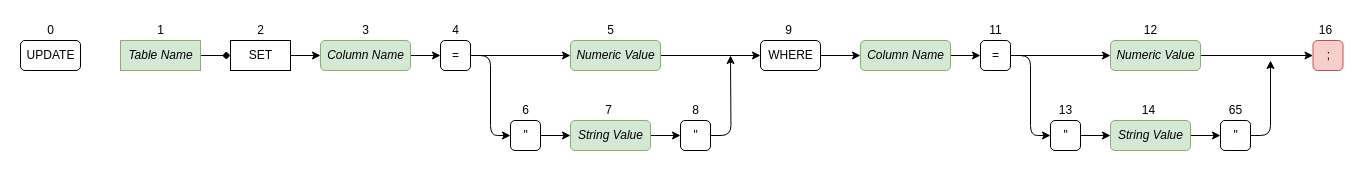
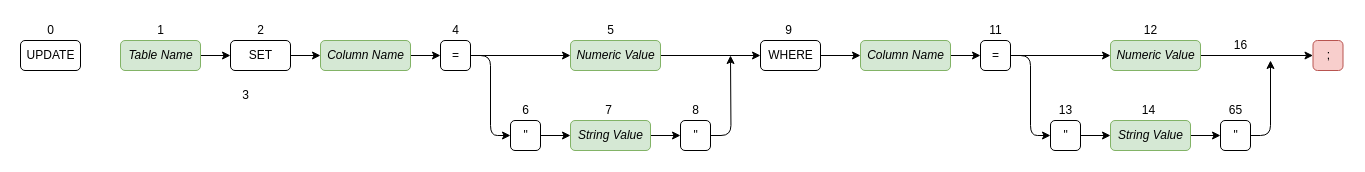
(366, 31) -> (246, 96)
(1326, 31) -> (1241, 46)
(161, 56) -> (161, 56)
(221, 56) -> (222, 56)
(261, 56) -> (261, 56)
